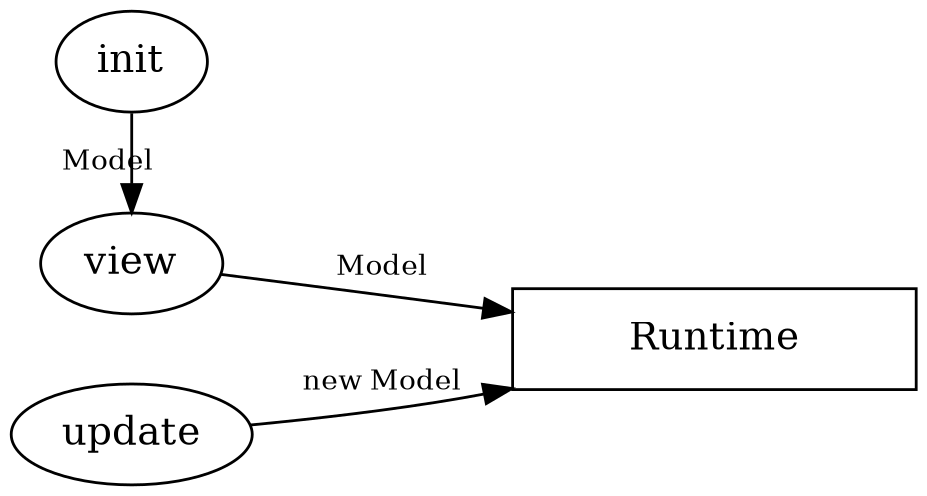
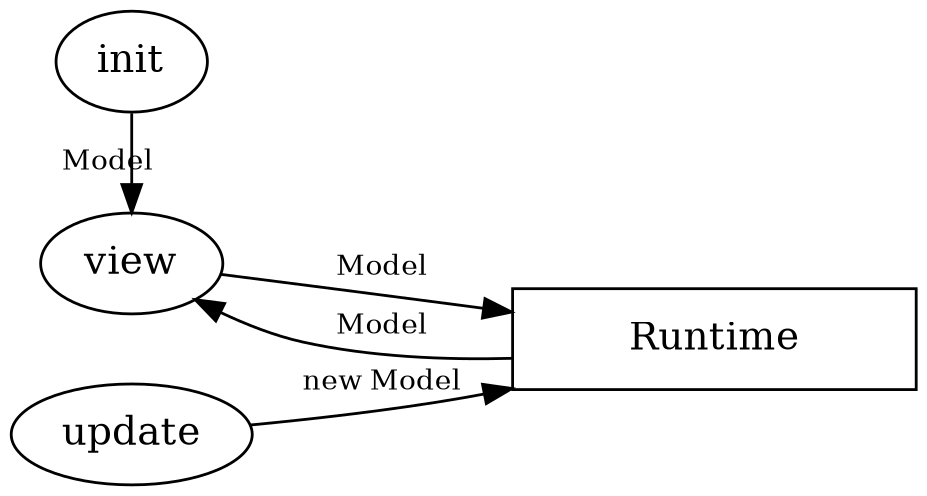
none -> (363, 352)
